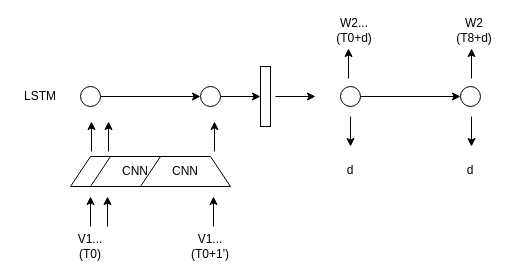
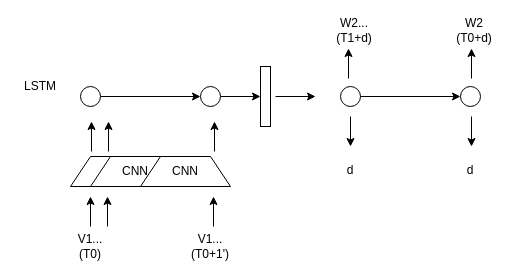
(355, 31) -> (355, 31)
(475, 31) -> (475, 31)
(41, 97) -> (41, 87)
